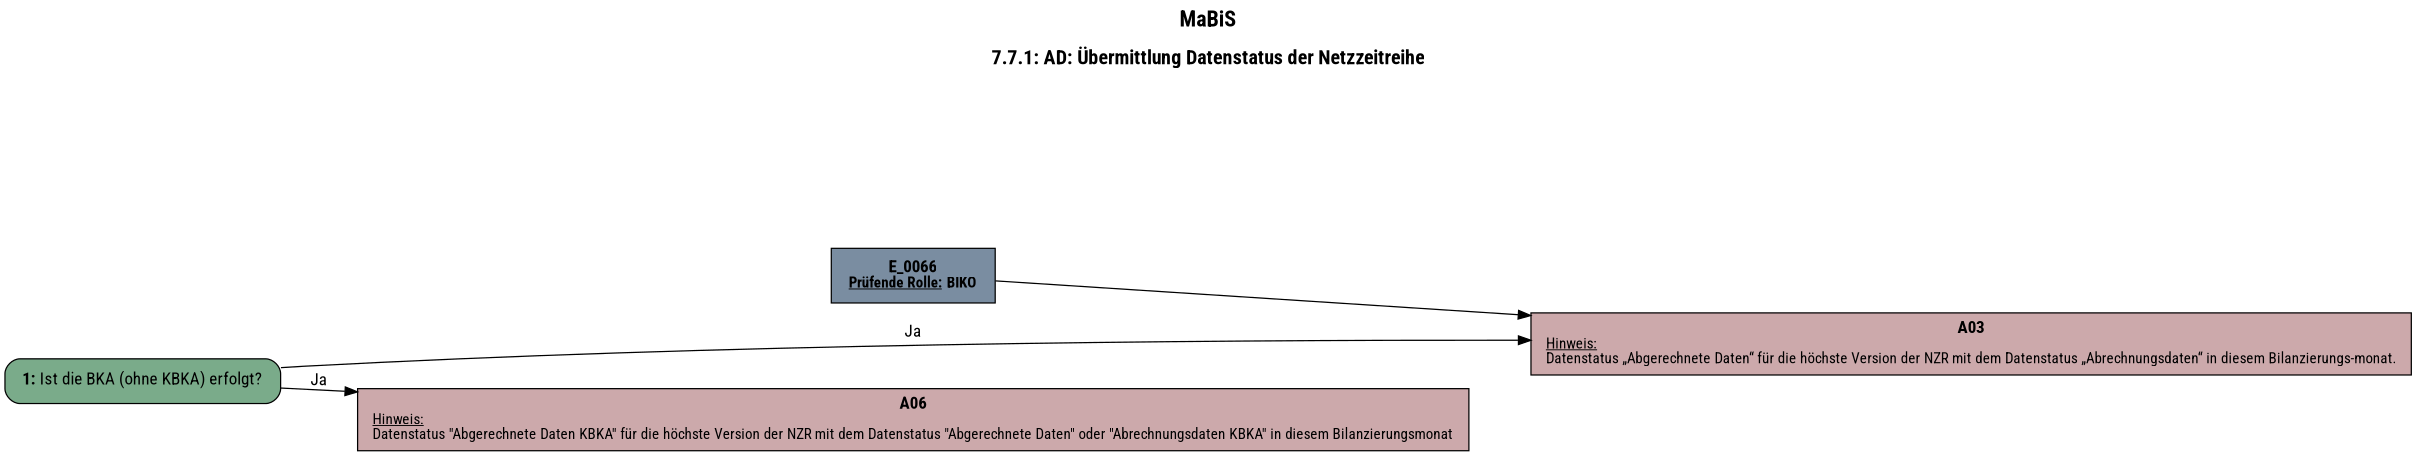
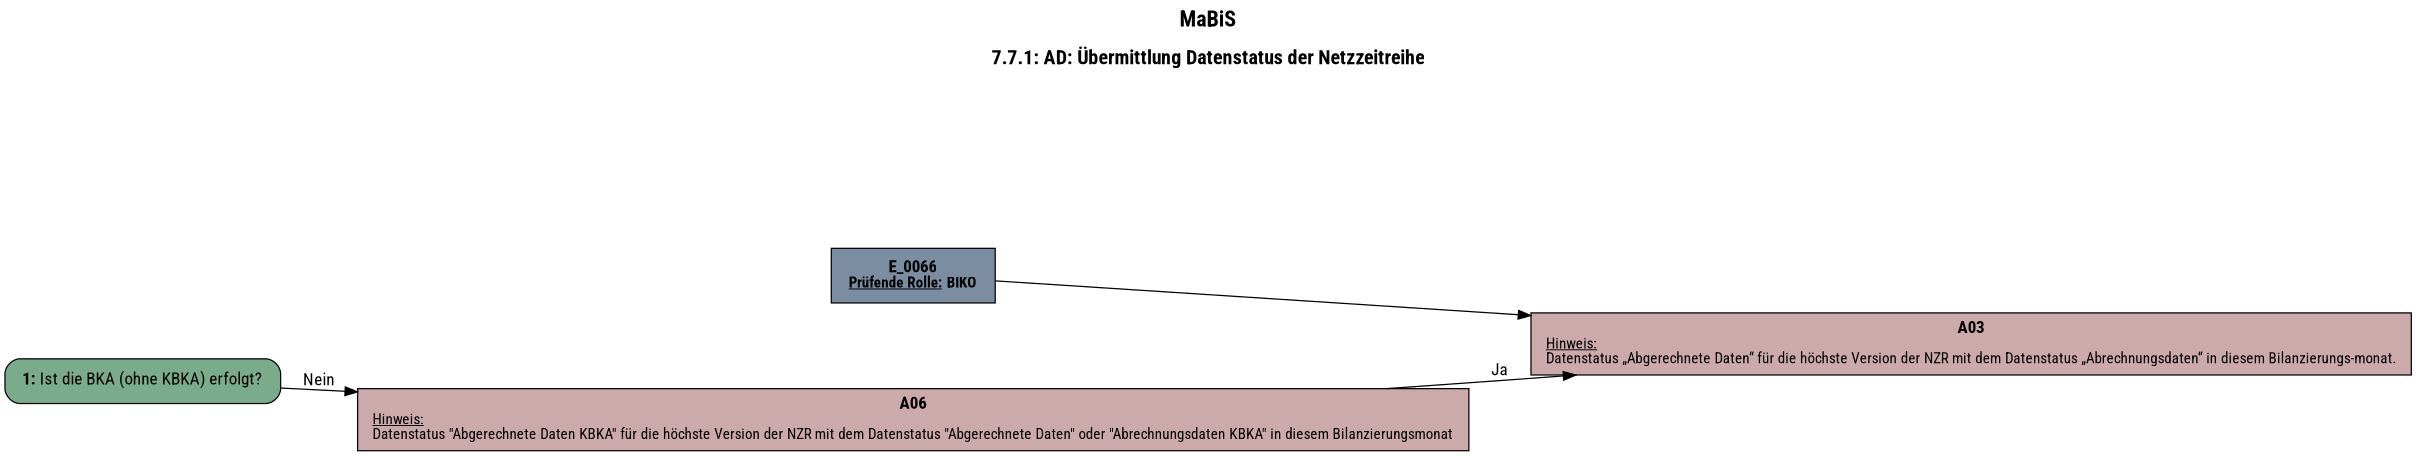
(899, 346) -> (1474, 382)
(319, 381) -> (319, 381)
